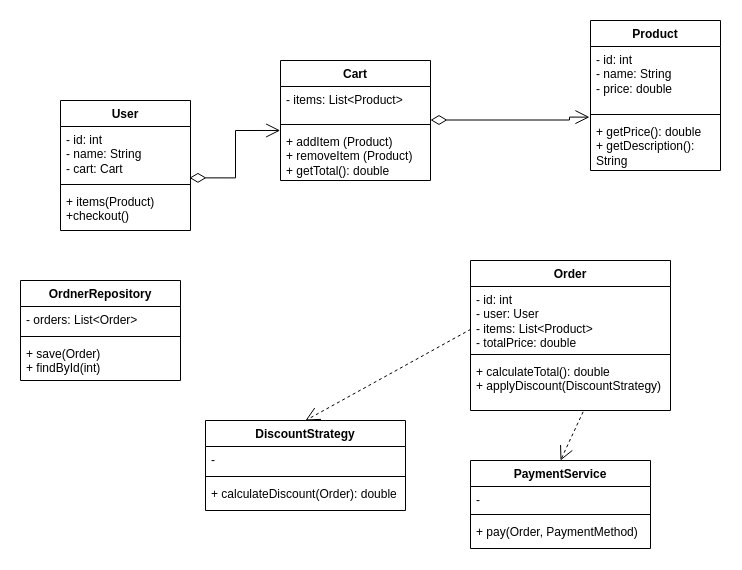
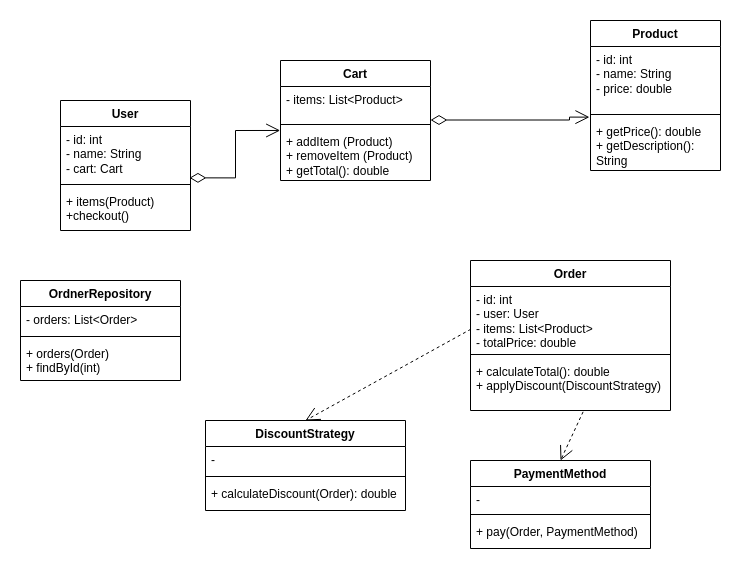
(72, 362) -> (75, 362)
(561, 475) -> (561, 475)
